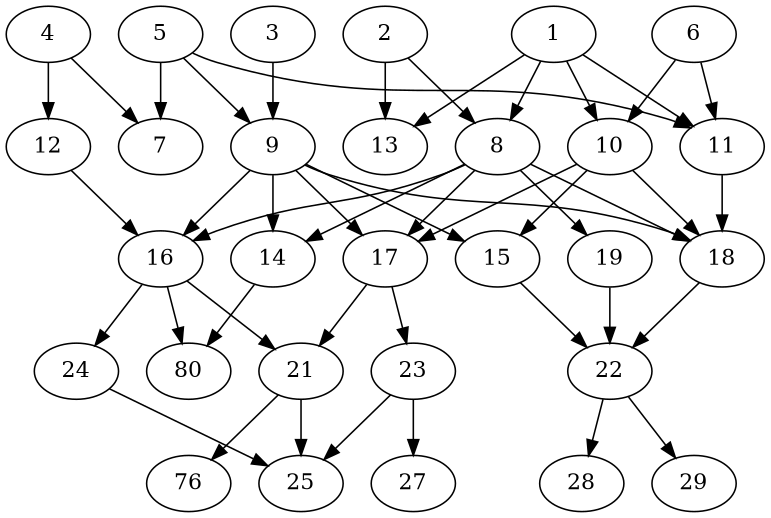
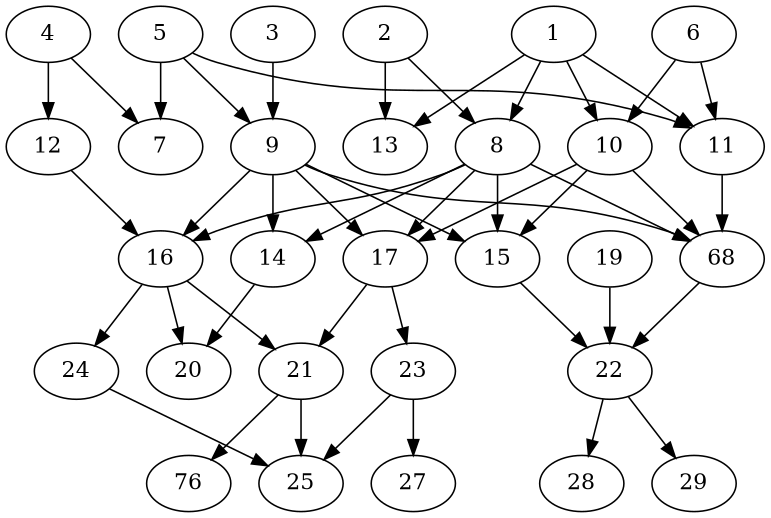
(547, 196) -> (498, 192)
(722, 259) -> (722, 259)
(189, 371) -> (189, 371)
